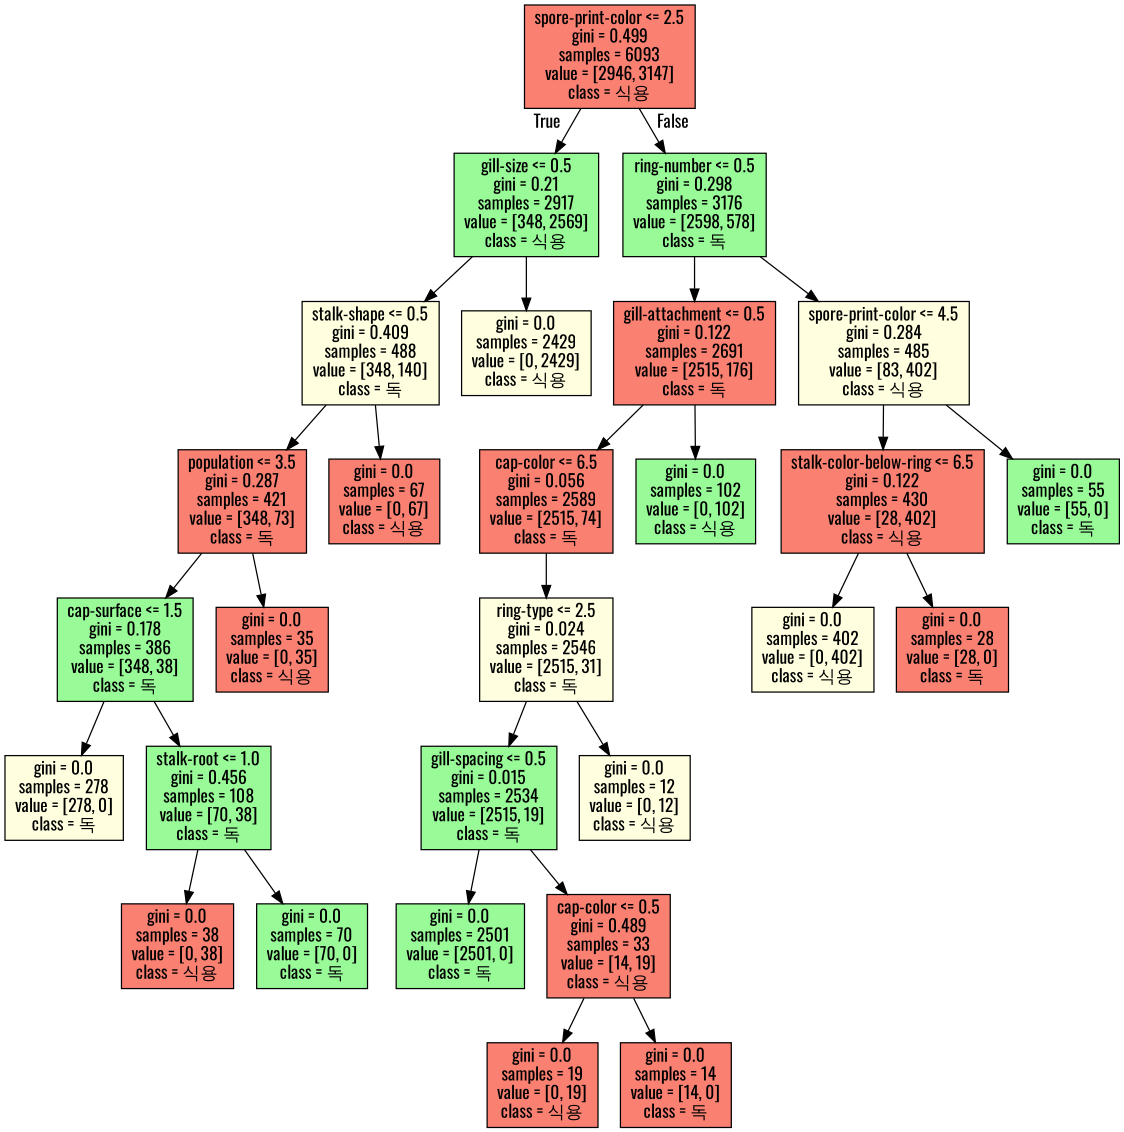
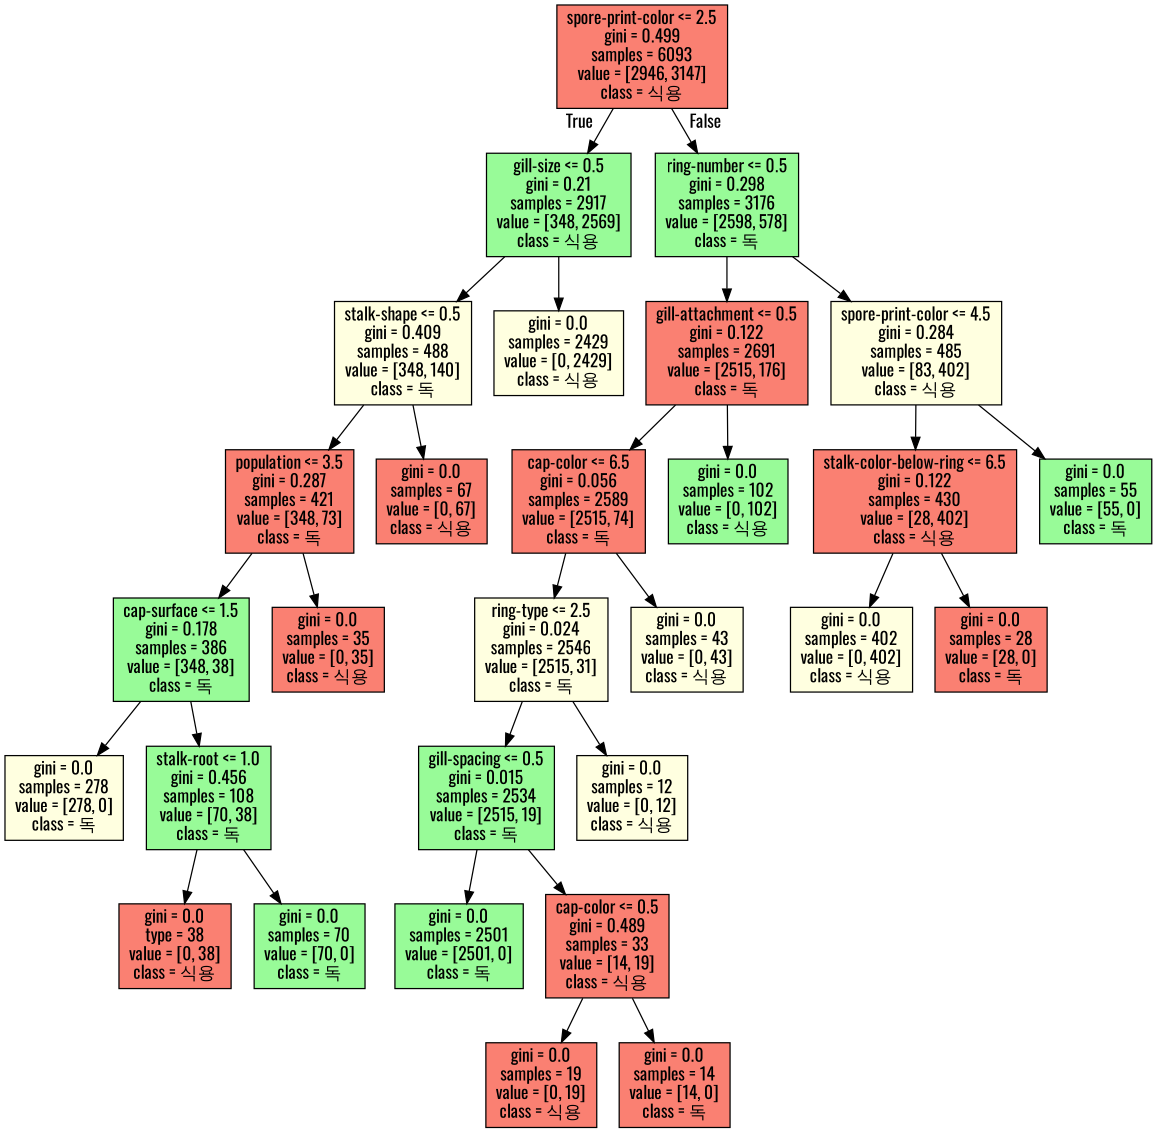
none -> (687, 650)
(178, 946) -> (175, 946)
